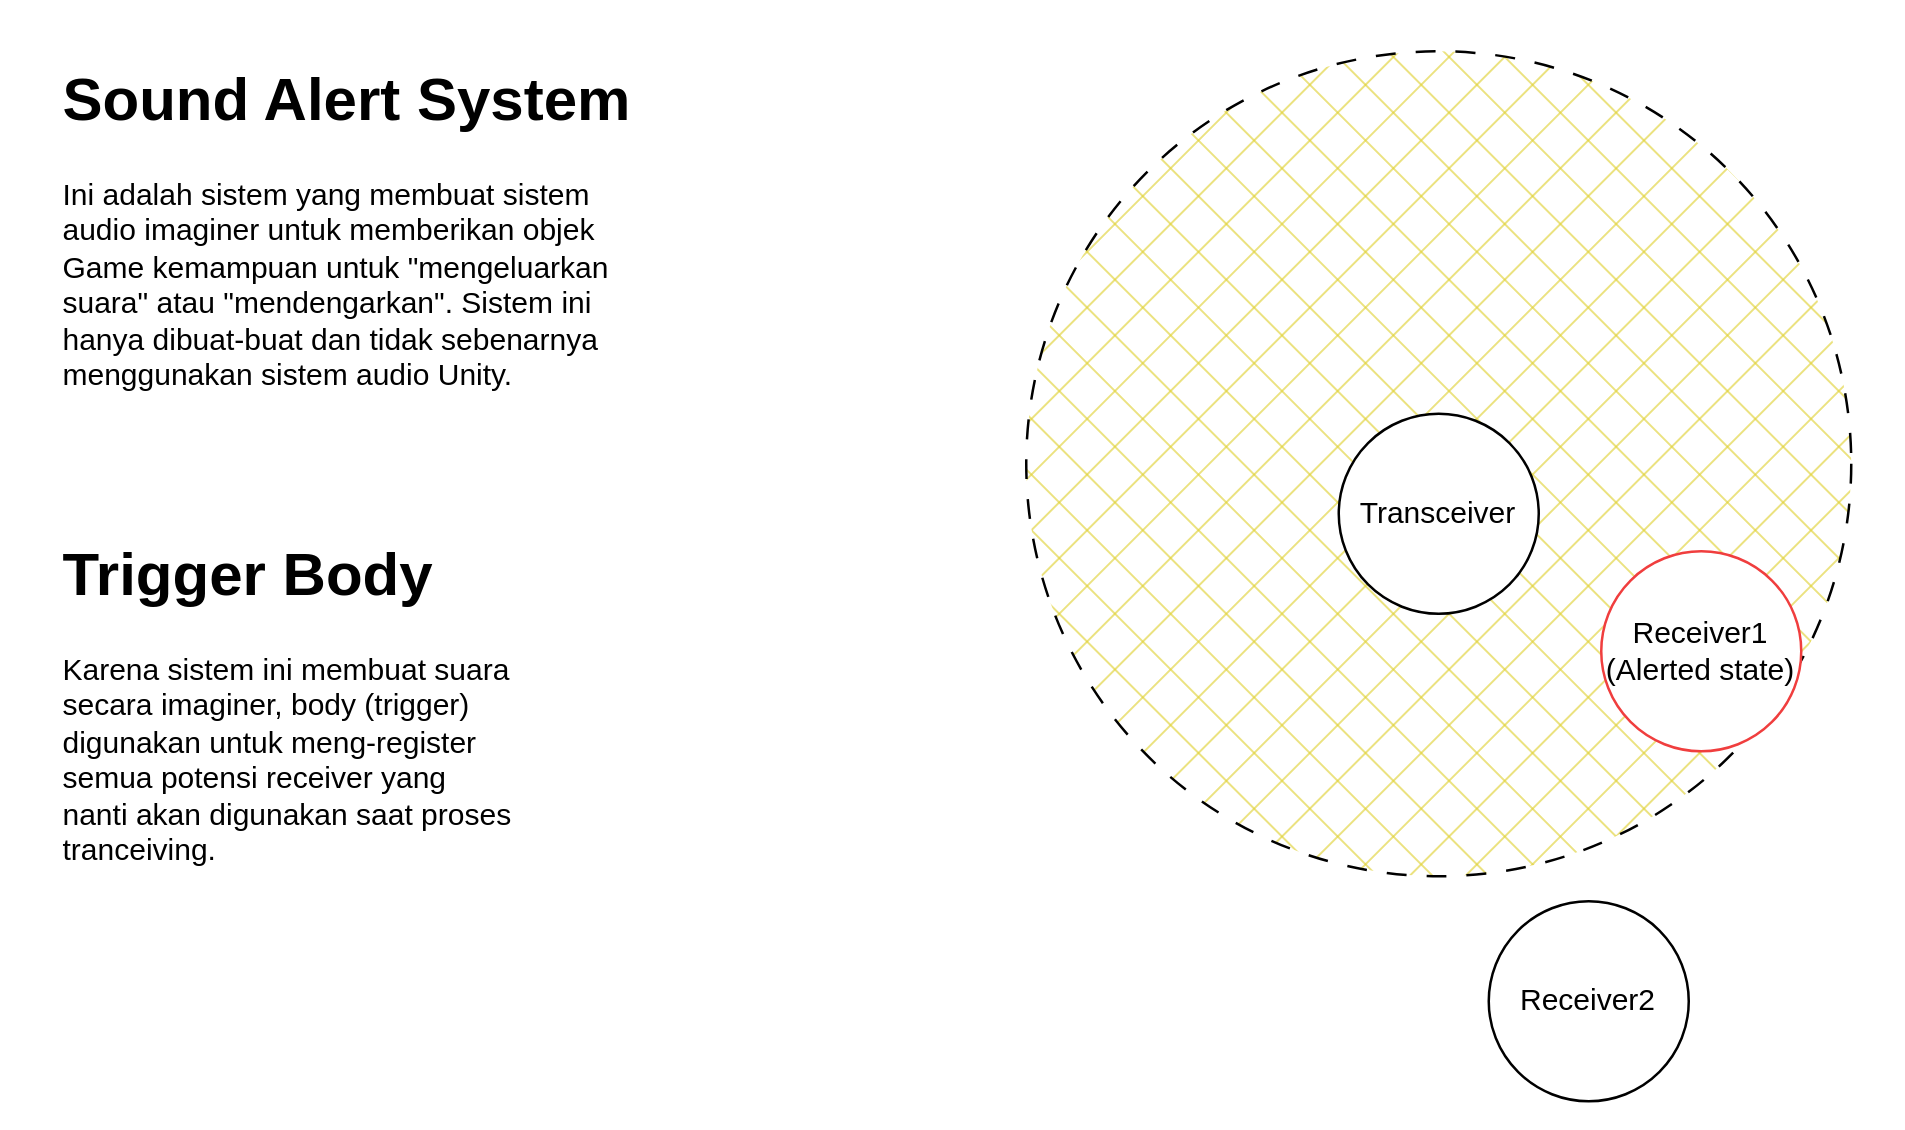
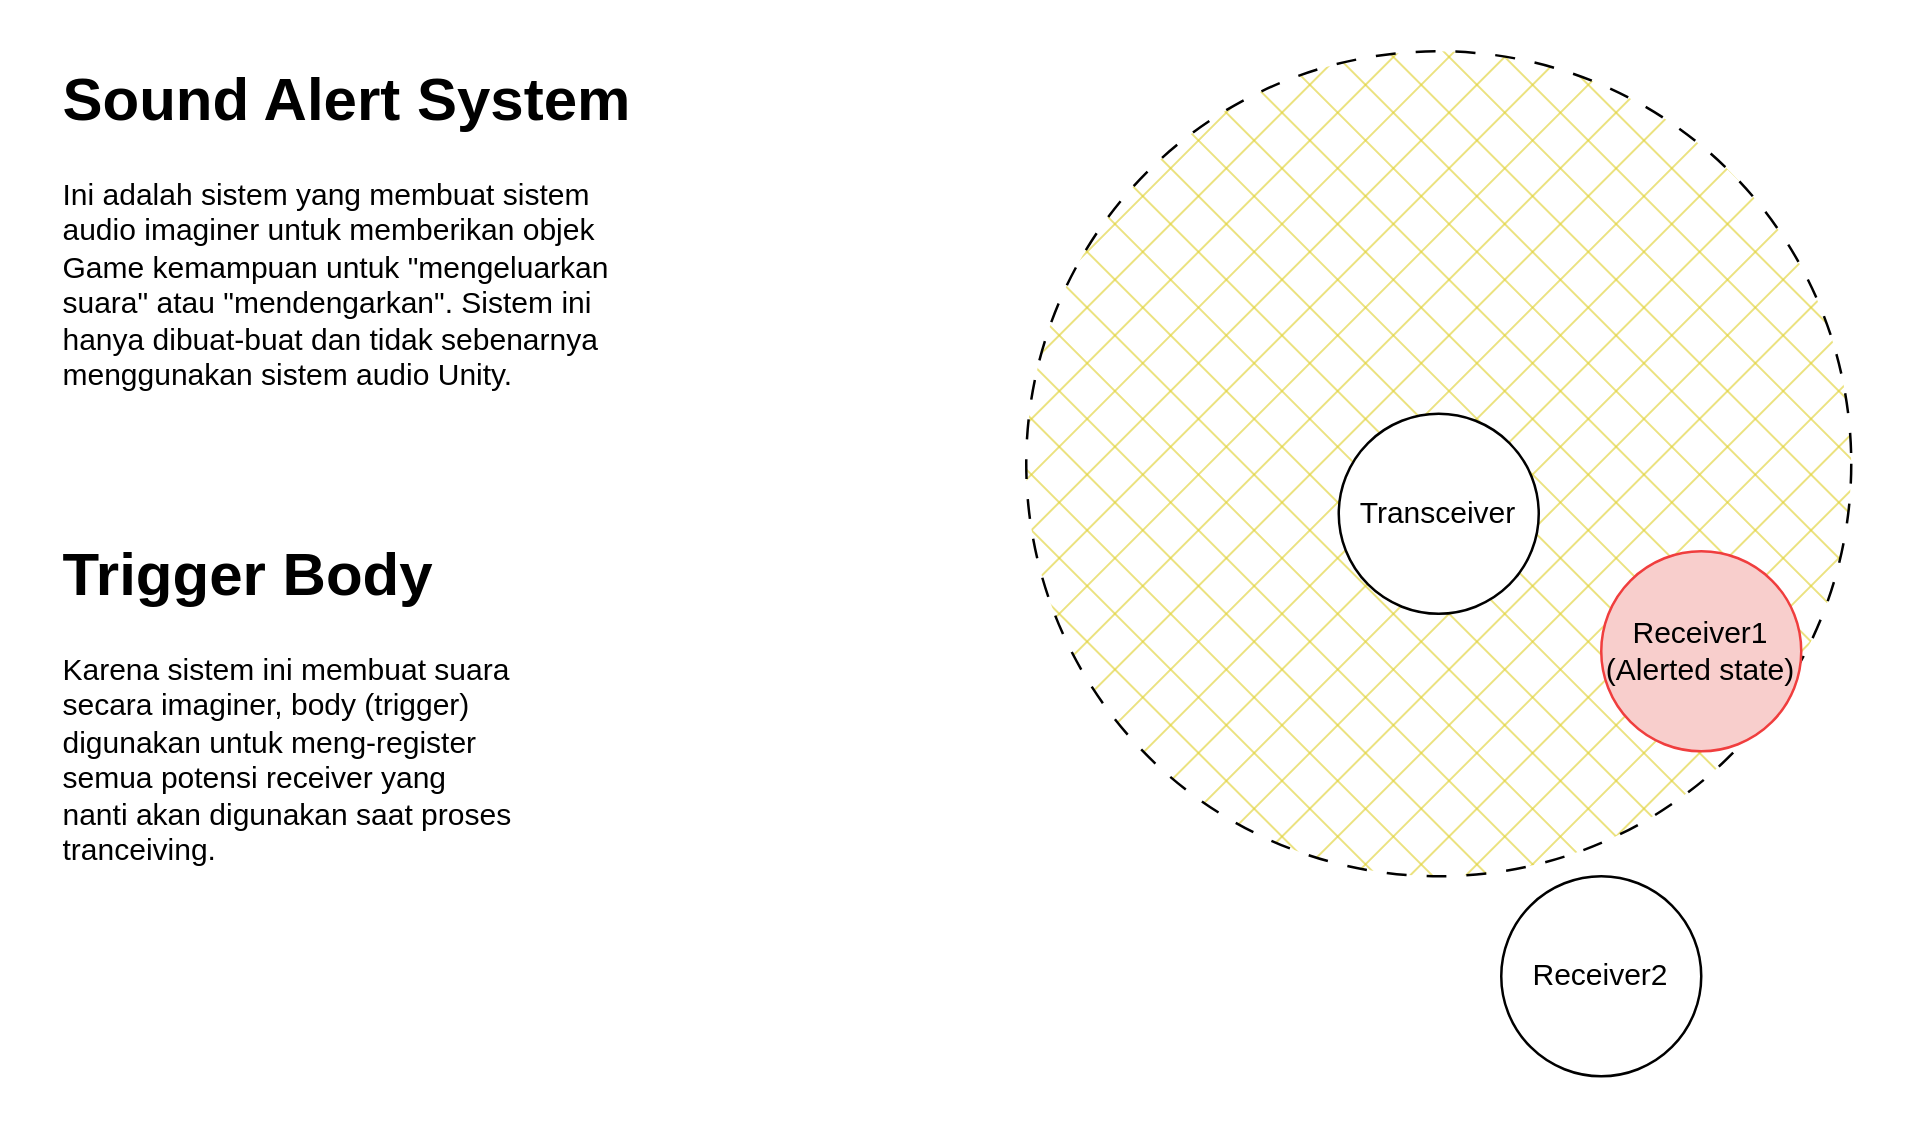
(1701, 651) -> (1701, 651)
(1589, 1001) -> (1601, 976)
